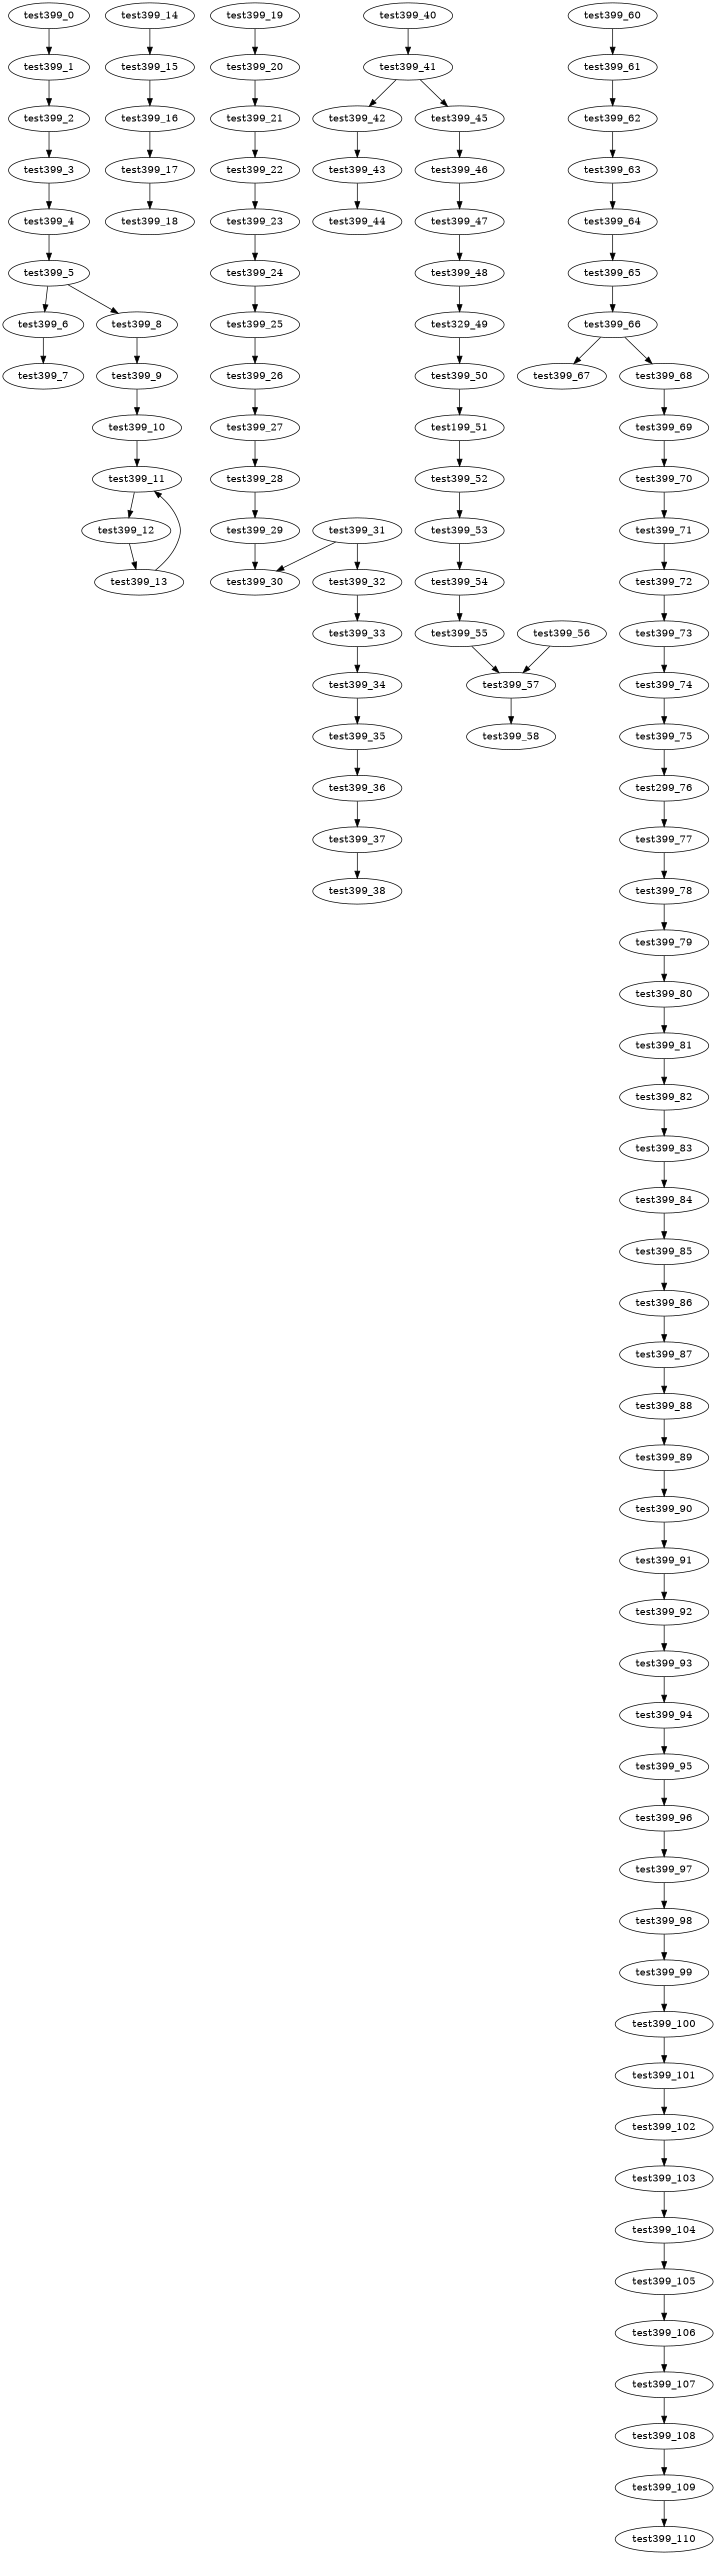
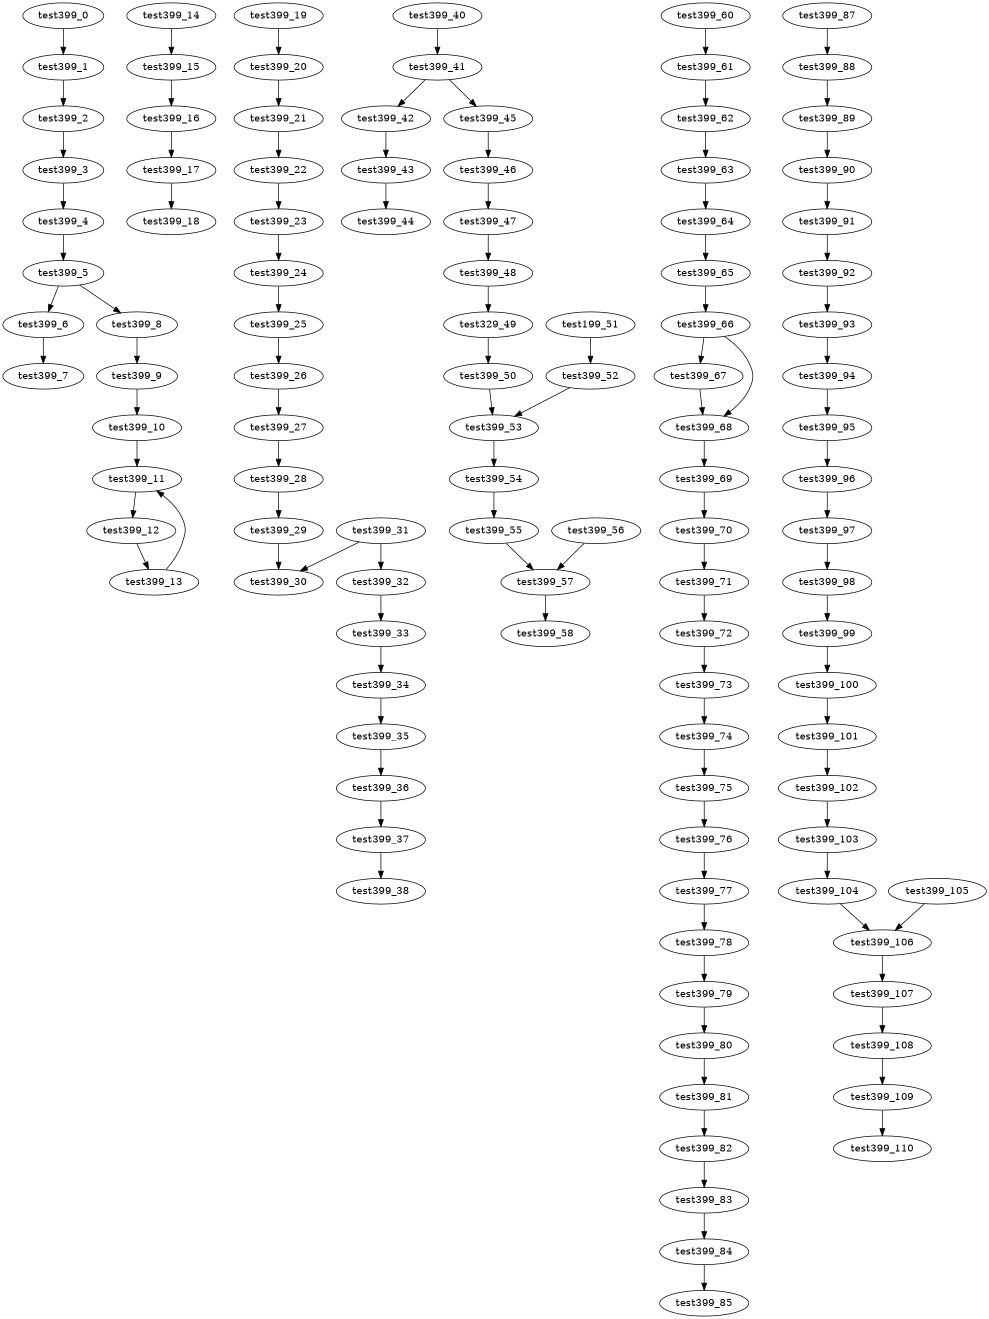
(460, 398) -> (491, 398)
none -> (701, 398)
(664, 788) -> (704, 840)
(664, 1303) -> none
(664, 2252) -> (852, 915)
